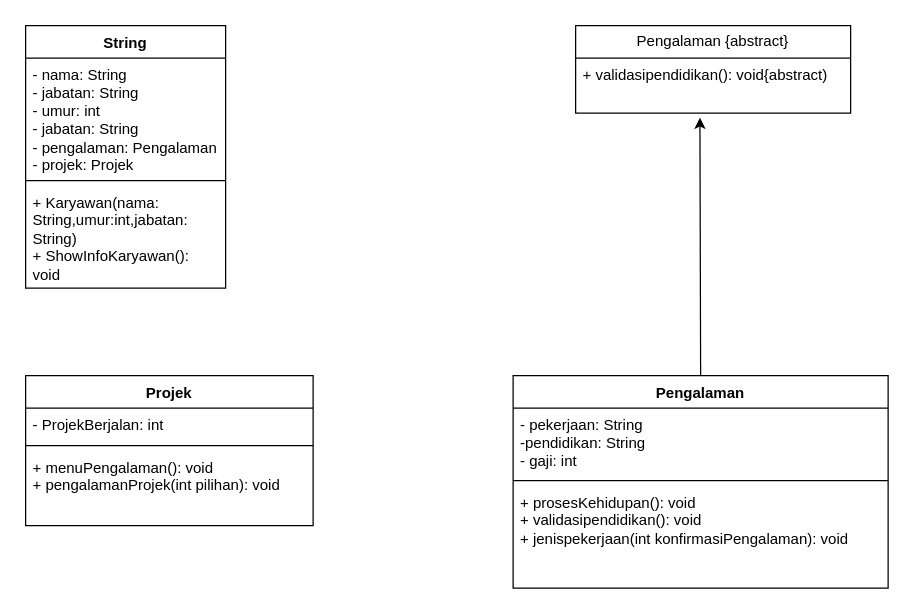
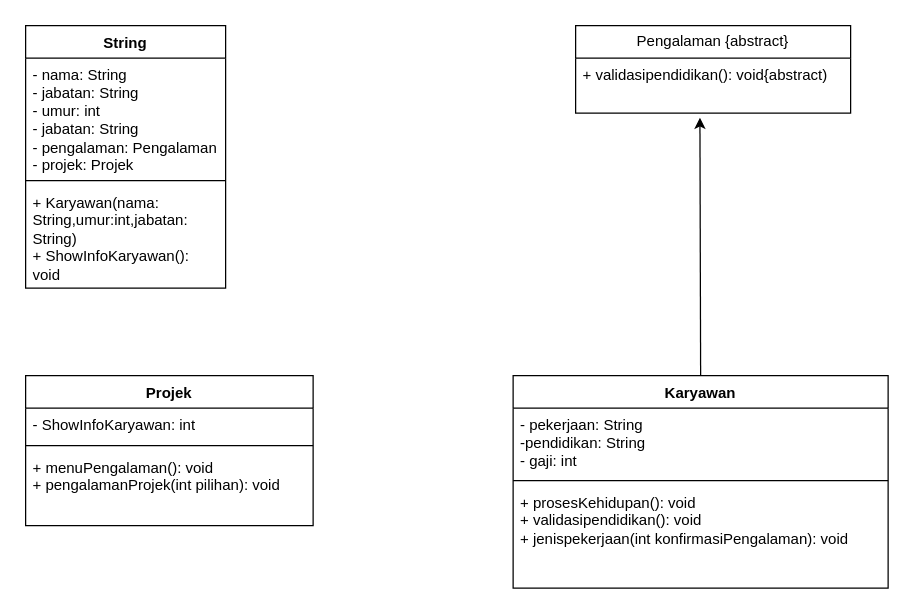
(701, 393) -> (701, 393)
(112, 426) -> (122, 426)
